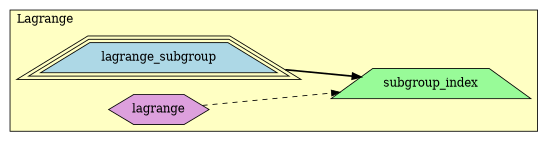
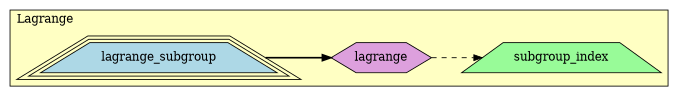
(319, 73) -> (294, 58)
